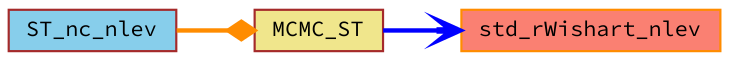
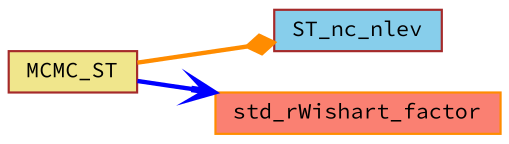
(202, 30) -> (192, 55)
(591, 30) -> (358, 113)
